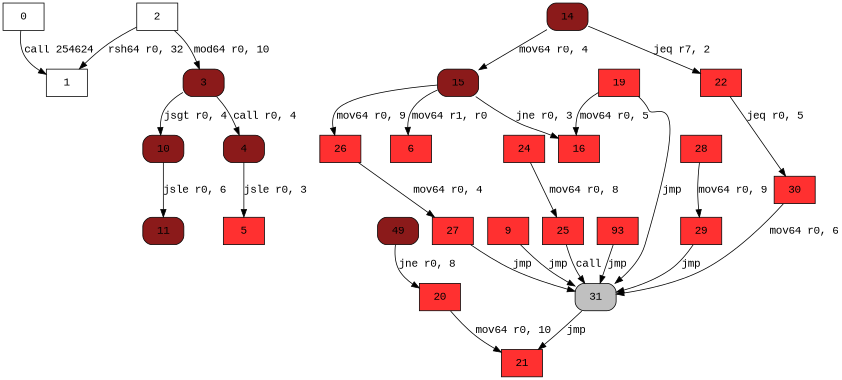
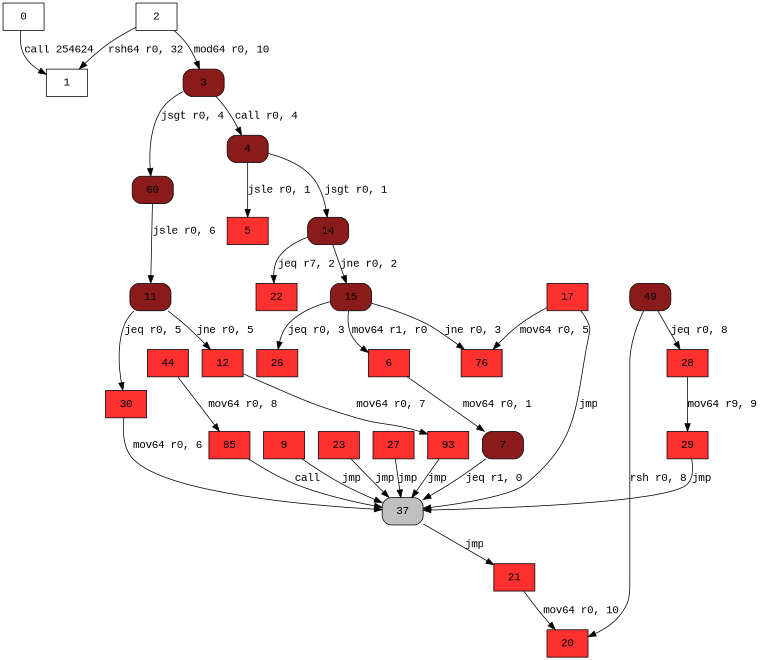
(553, 50) -> (369, 264)
(619, 83) -> (568, 297)
(371, 116) -> (316, 330)
(756, 133) -> (120, 345)
(163, 149) -> (153, 190)
(524, 149) -> (168, 363)
(579, 149) -> (482, 363)
none -> (307, 172)
(393, 188) -> none
(275, 190) -> (279, 190)
(733, 190) -> (722, 404)
(563, 231) -> (229, 445)
(427, 264) -> (658, 478)
(596, 297) -> (403, 511)
none -> (667, 327)
(471, 332) -> (537, 608)
none -> (223, 363)
none -> (339, 445)
none -> (503, 445)
